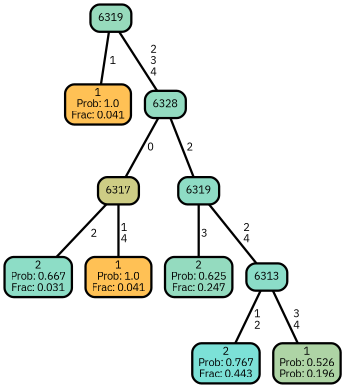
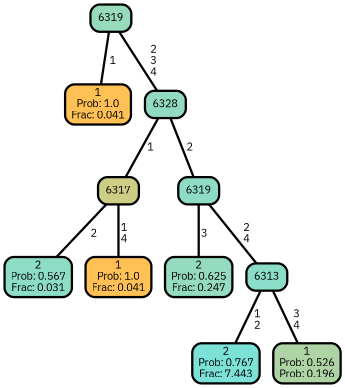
(149, 148) -> (149, 148)
(38, 277) -> (38, 277)
(226, 363) -> (226, 363)
